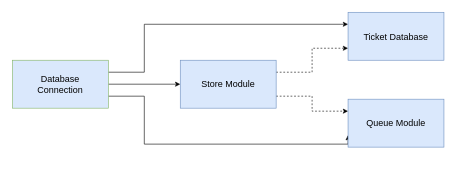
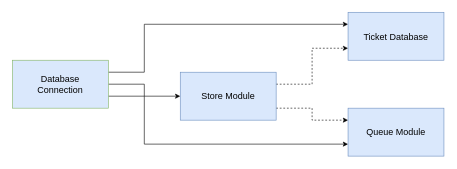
(228, 84) -> (228, 96)
(396, 123) -> (396, 132)
